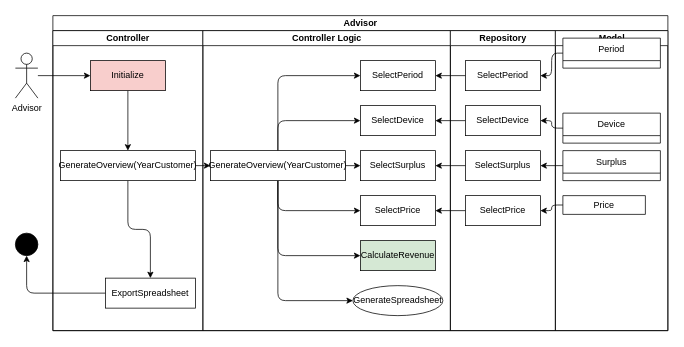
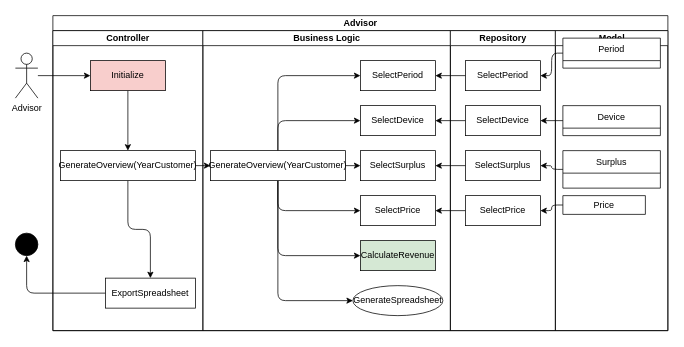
(327, 38) -> (327, 38)
(612, 128) -> (612, 120)
(612, 165) -> (612, 169)
